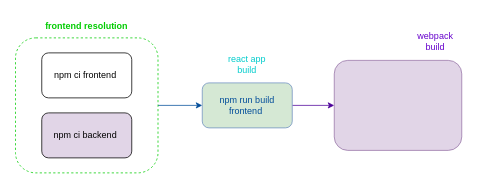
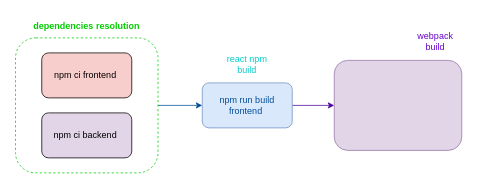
(87, 27) -> (87, 27)
(247, 64) -> (247, 64)
(87, 75) -> (87, 75)
(247, 105) -> (247, 105)
